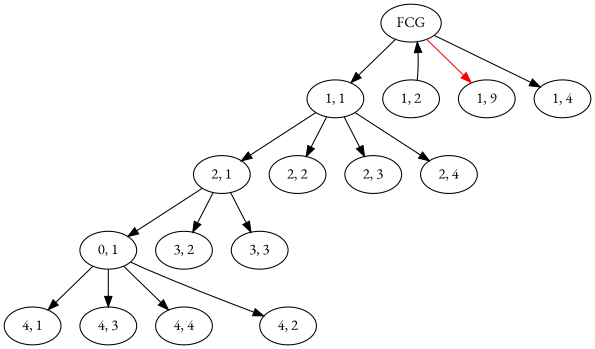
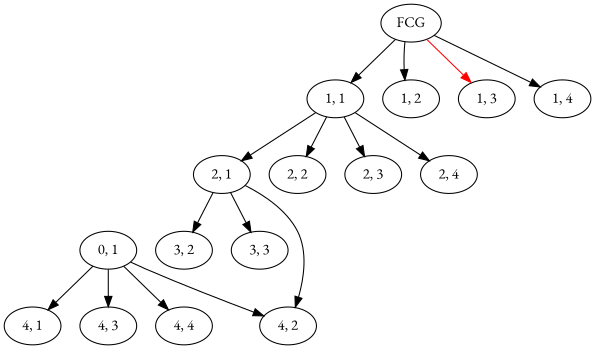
(418, 66) -> (404, 56)
(487, 99) -> (487, 99)
(169, 210) -> (297, 230)
